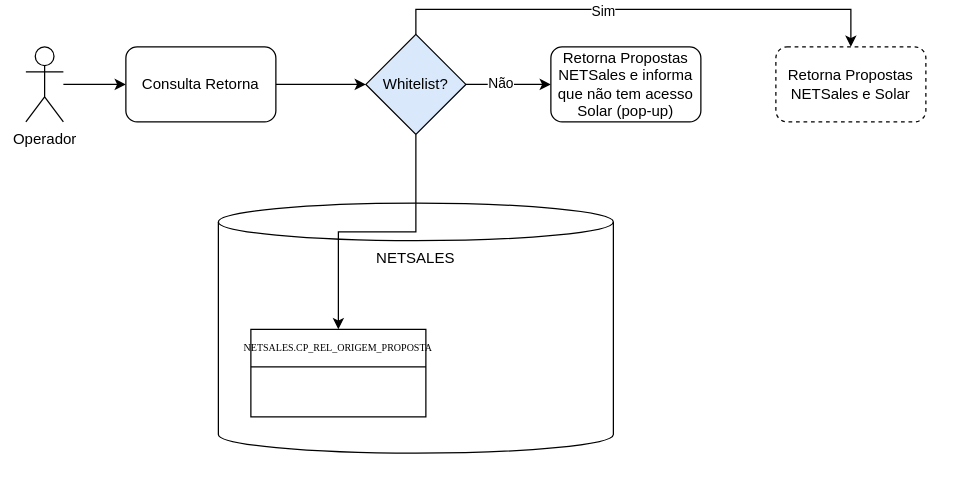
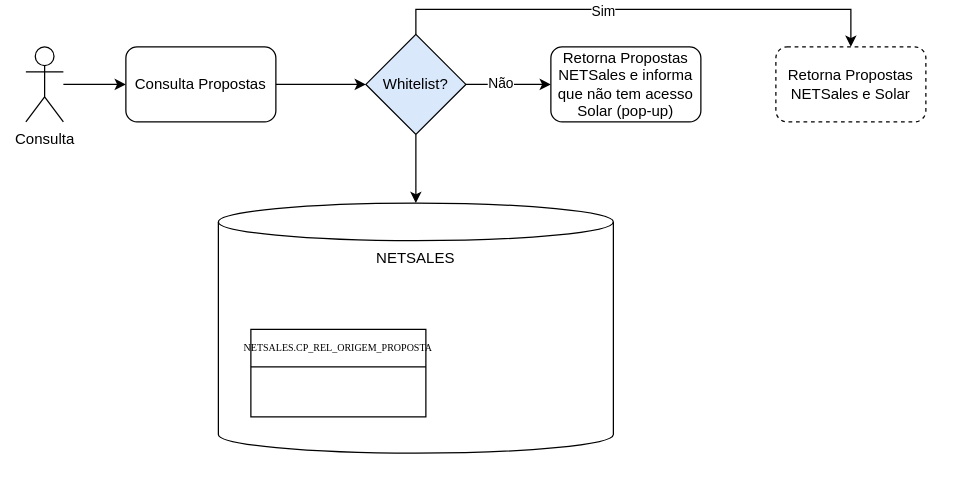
(201, 84) -> (201, 84)
(45, 140) -> (45, 140)
(353, 232) -> (416, 193)
